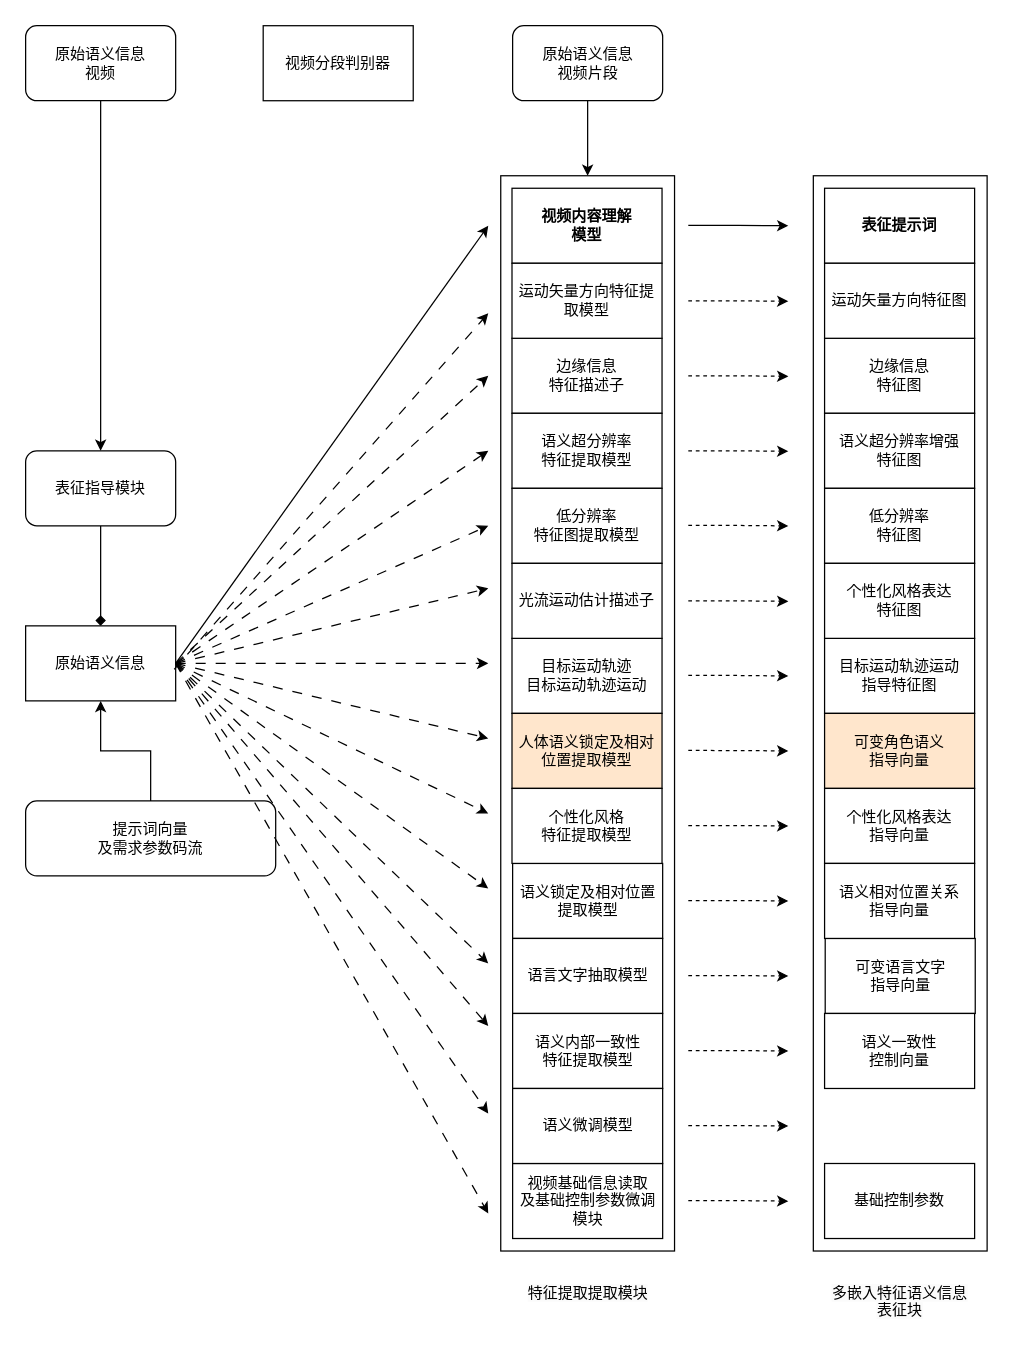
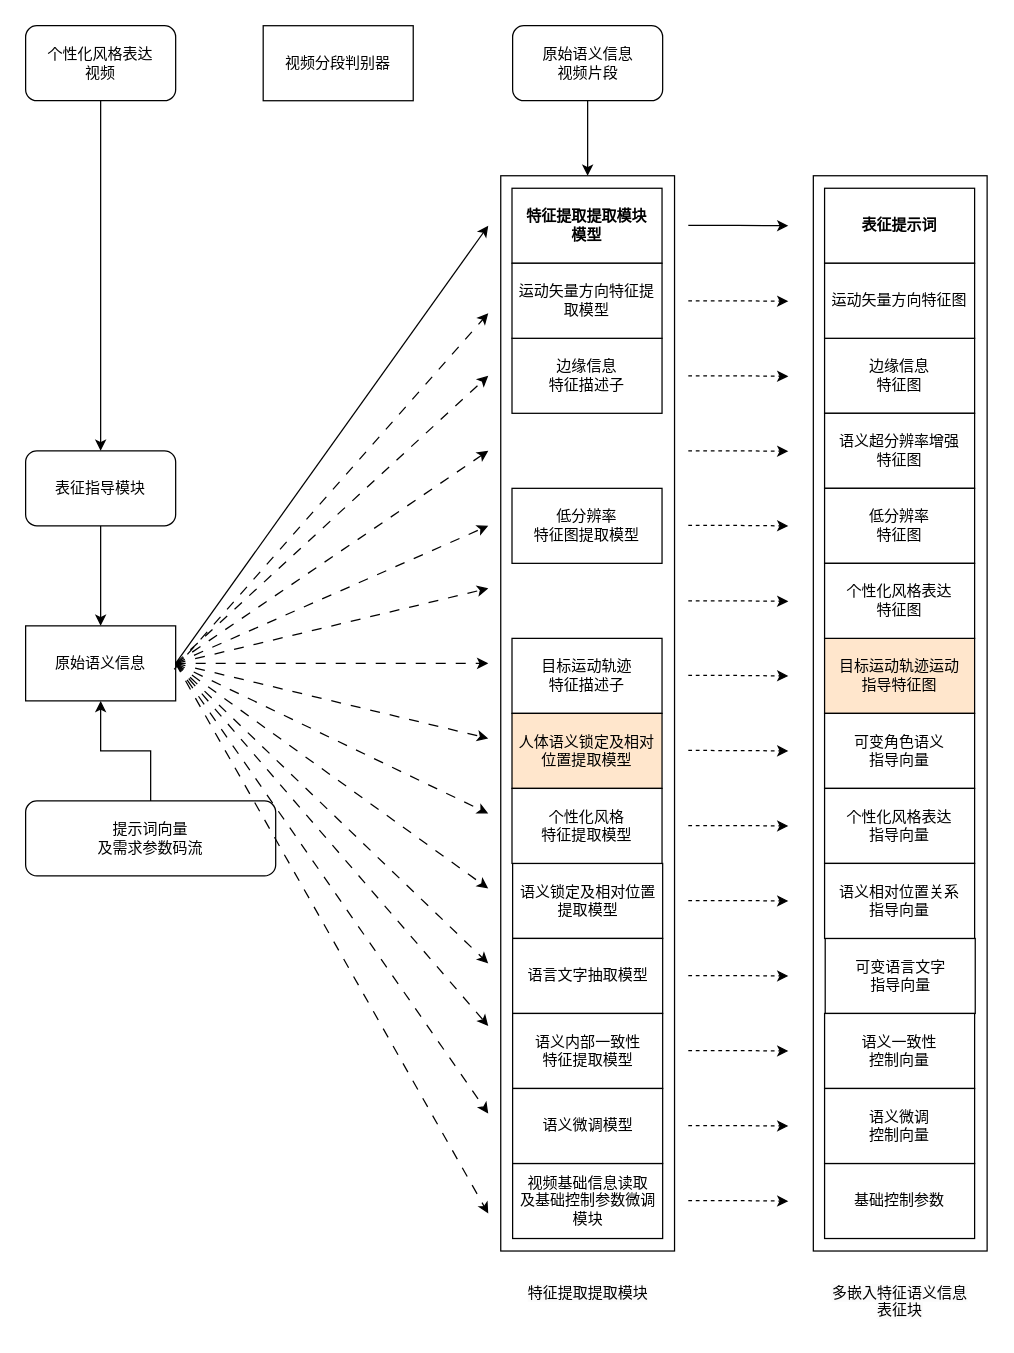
(101, 63) -> (101, 63)
(587, 226) -> (587, 226)
(587, 451) -> none
(587, 601) -> none
(101, 615) -> (101, 616)
(587, 676) -> (587, 676)
(899, 676) -> (899, 676)
(899, 751) -> (899, 751)
none -> (899, 1126)
